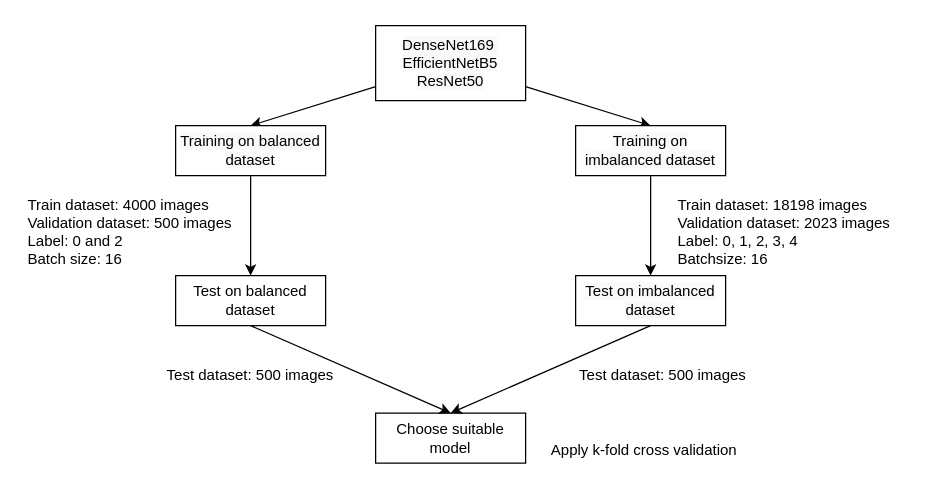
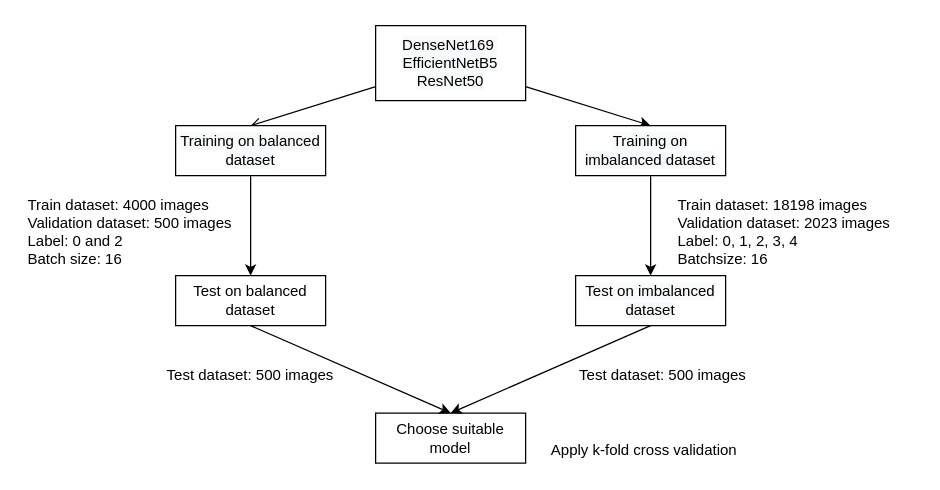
(260, 123) -> (257, 124)
